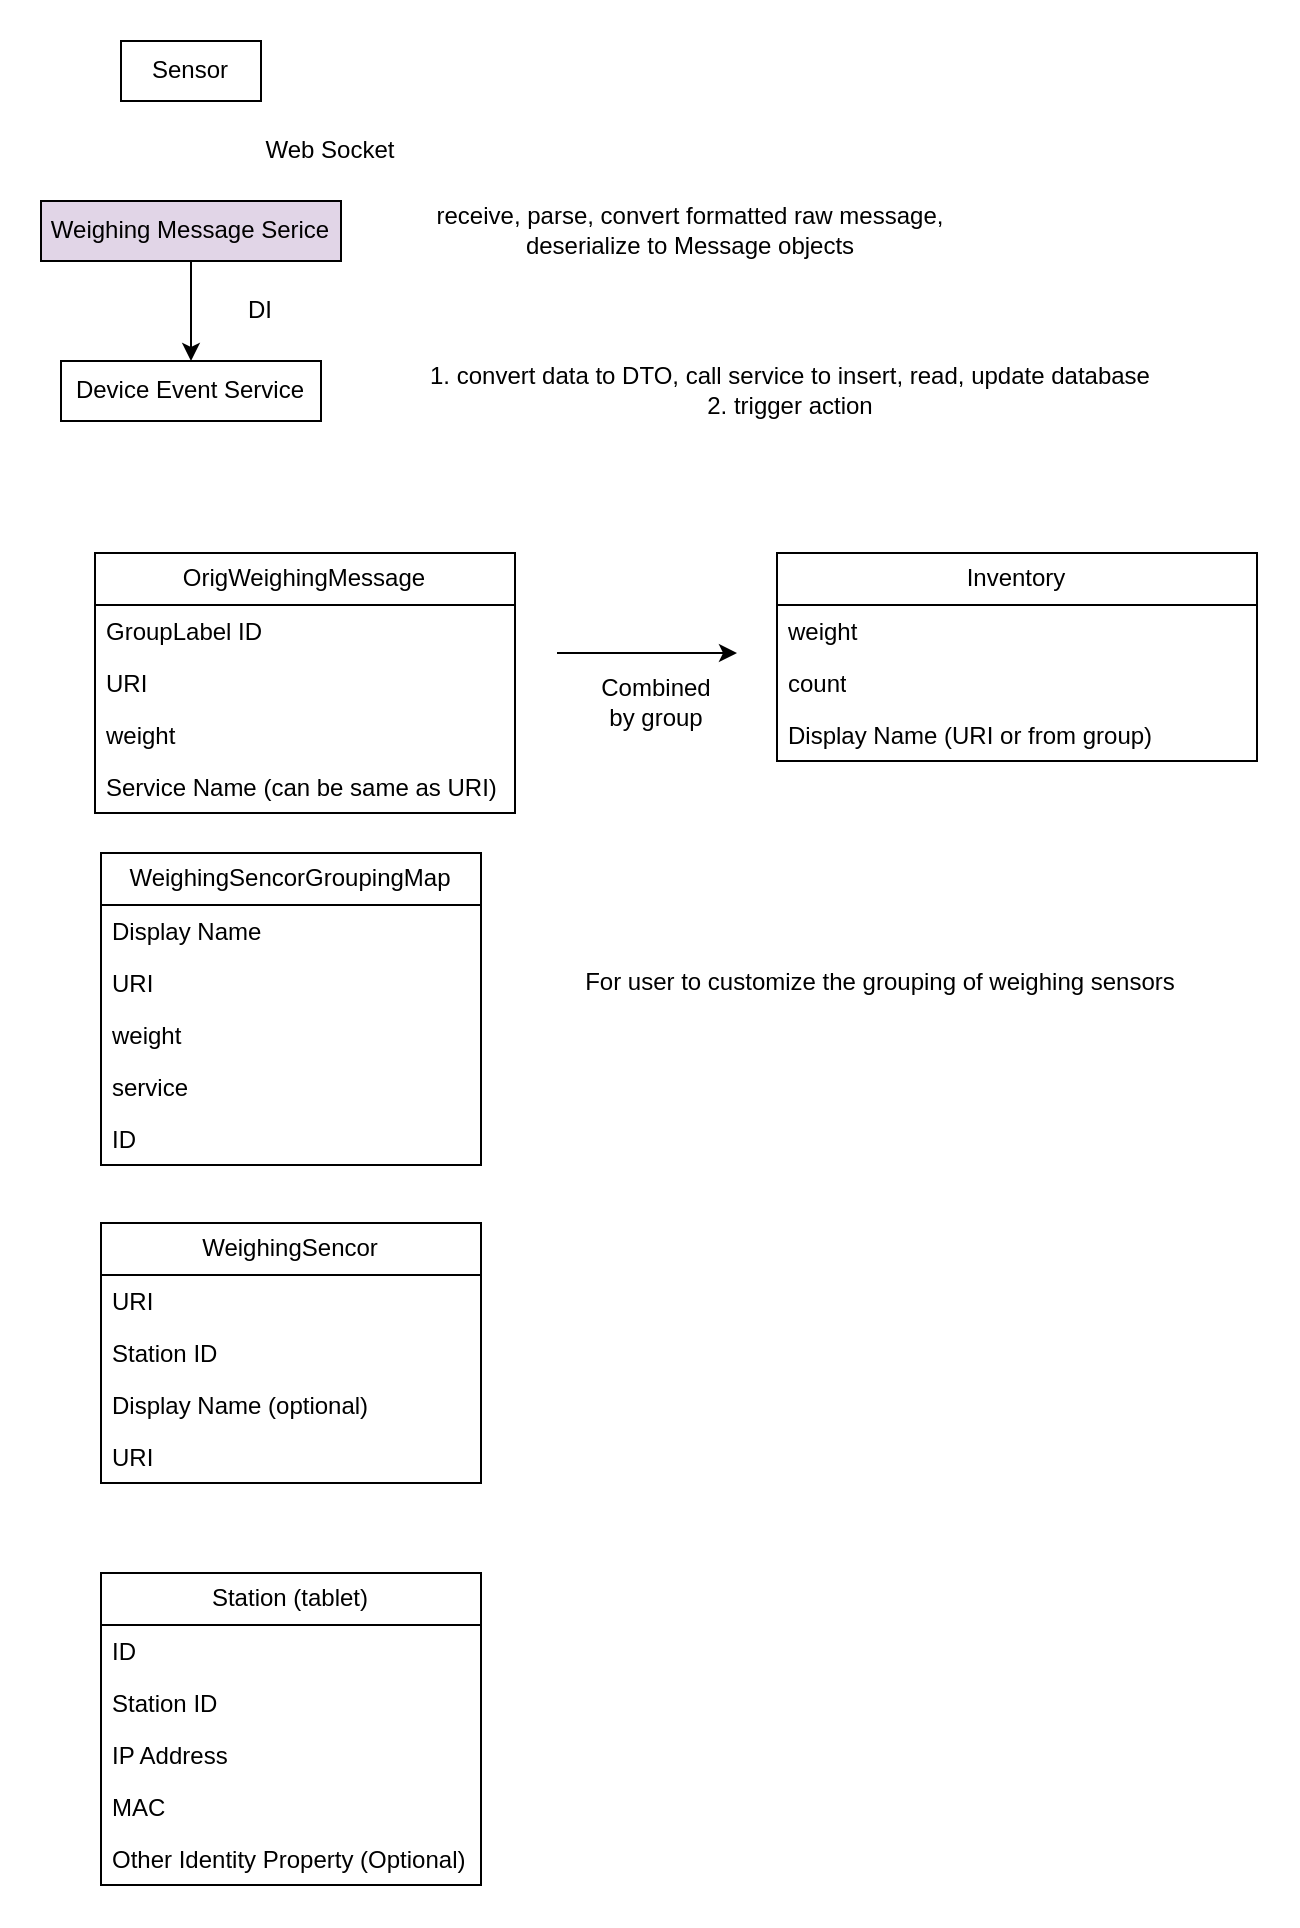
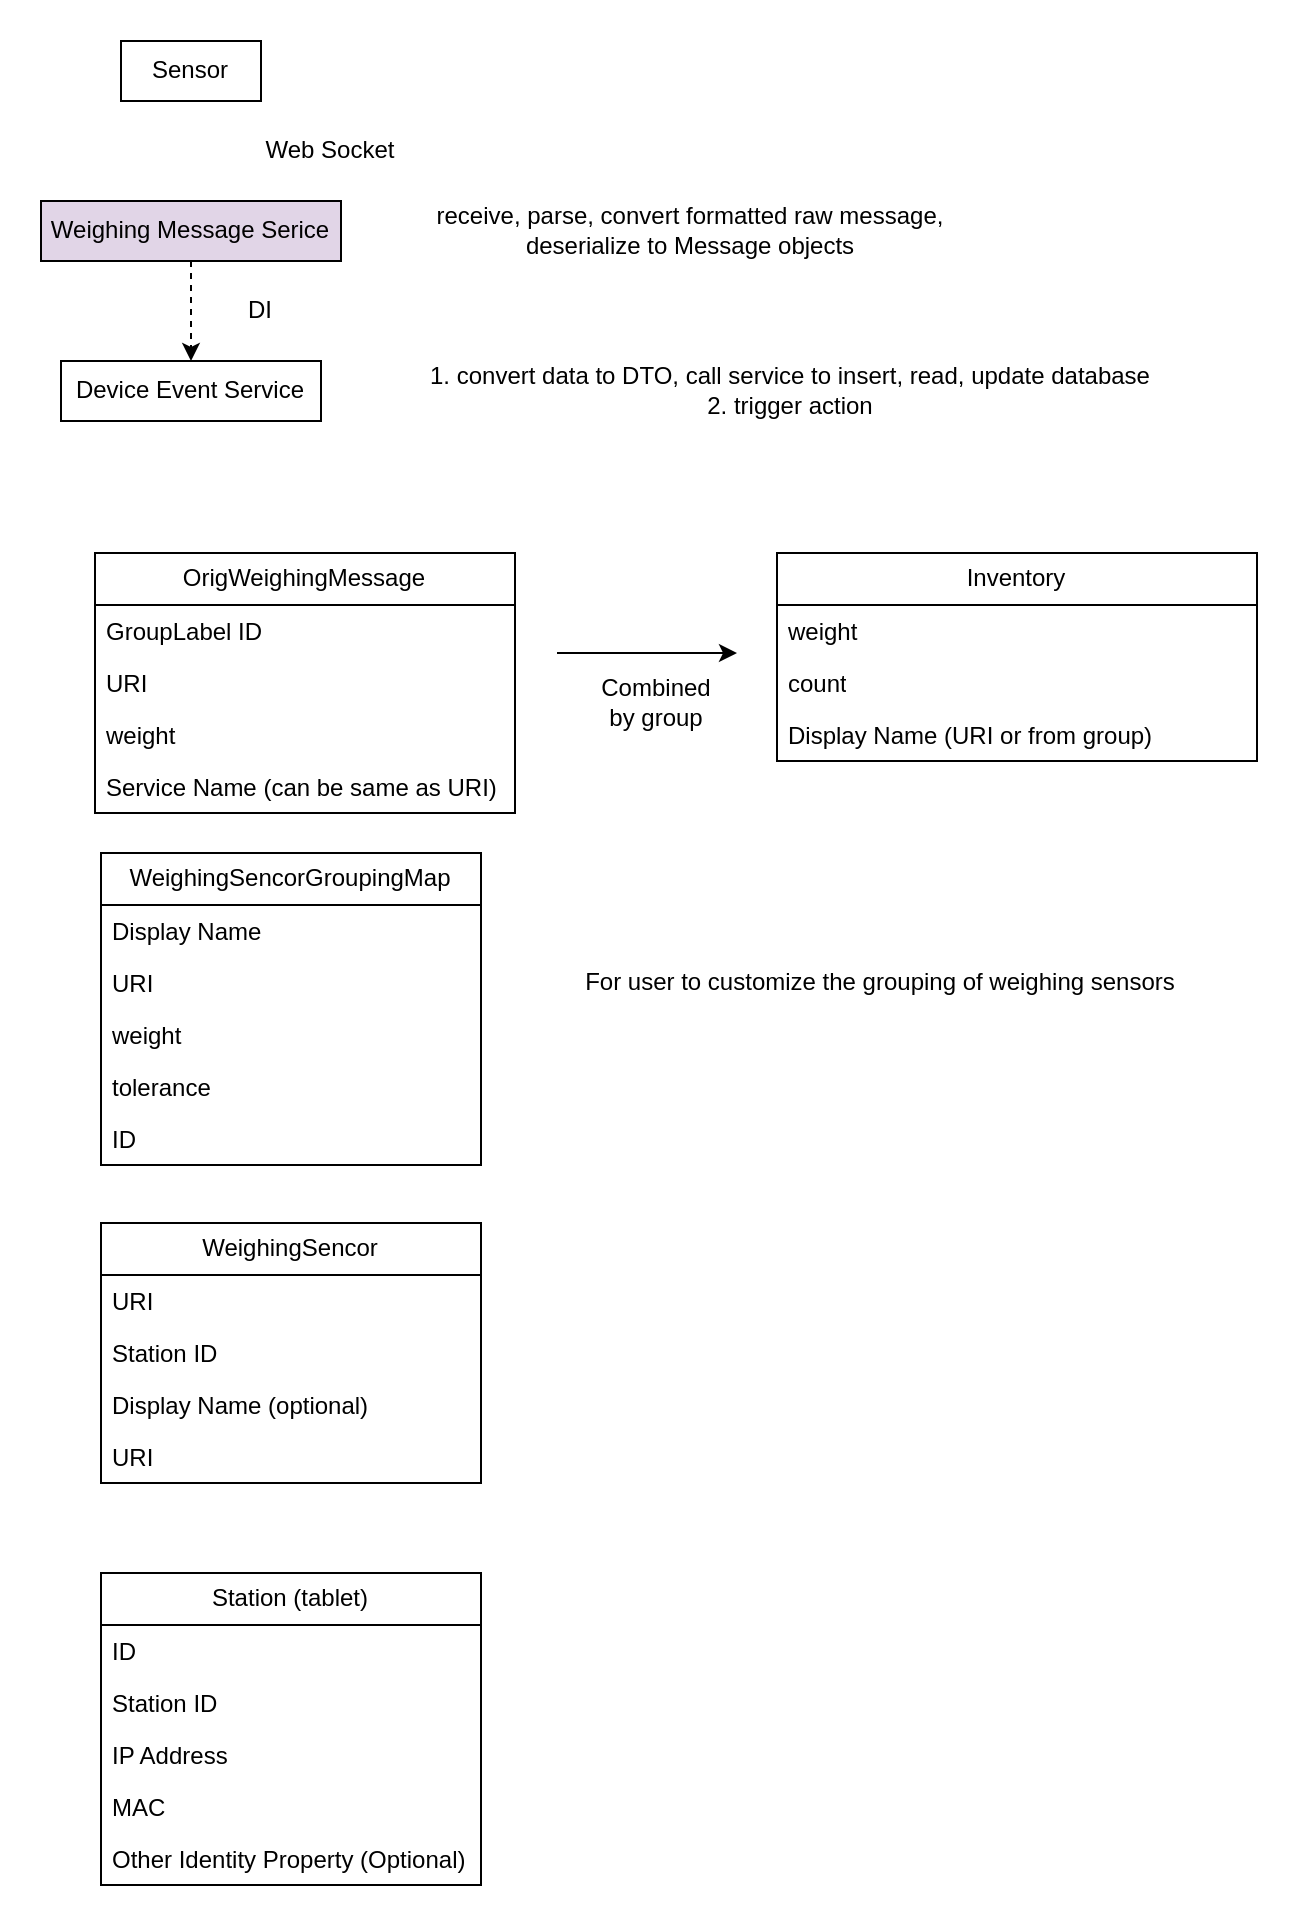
(191, 305) -> (191, 305)
(157, 1089) -> (170, 1089)
